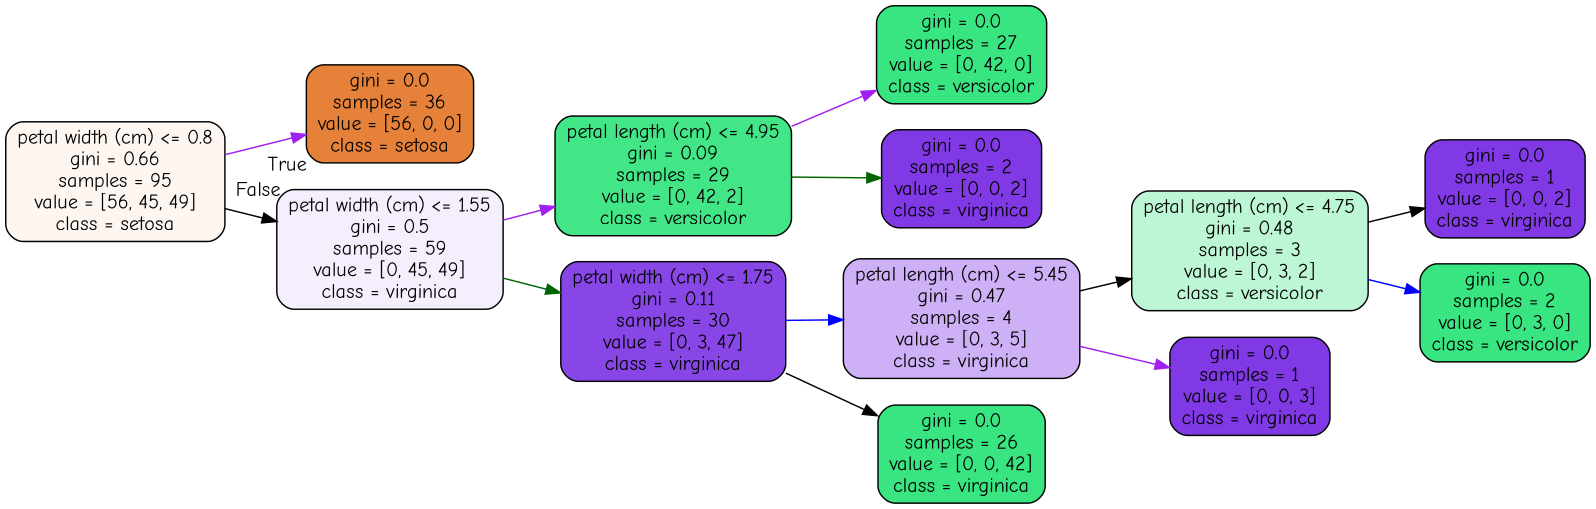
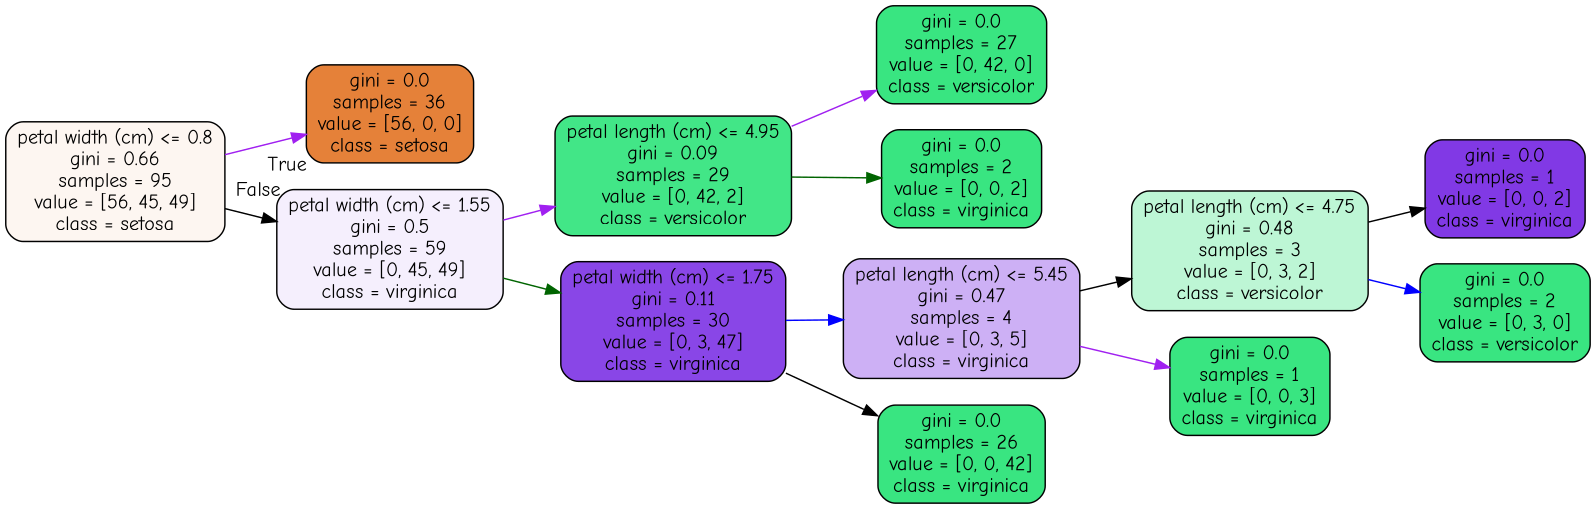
(962, 179) -> (962, 179)
(1250, 386) -> (1250, 386)
